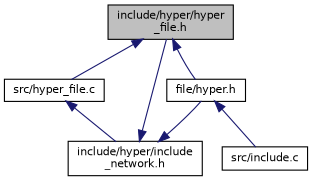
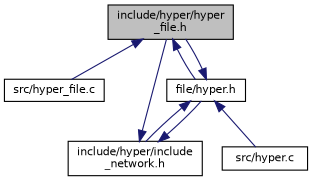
none -> (195, 54)
(95, 125) -> (163, 125)
(265, 158) -> (265, 158)
